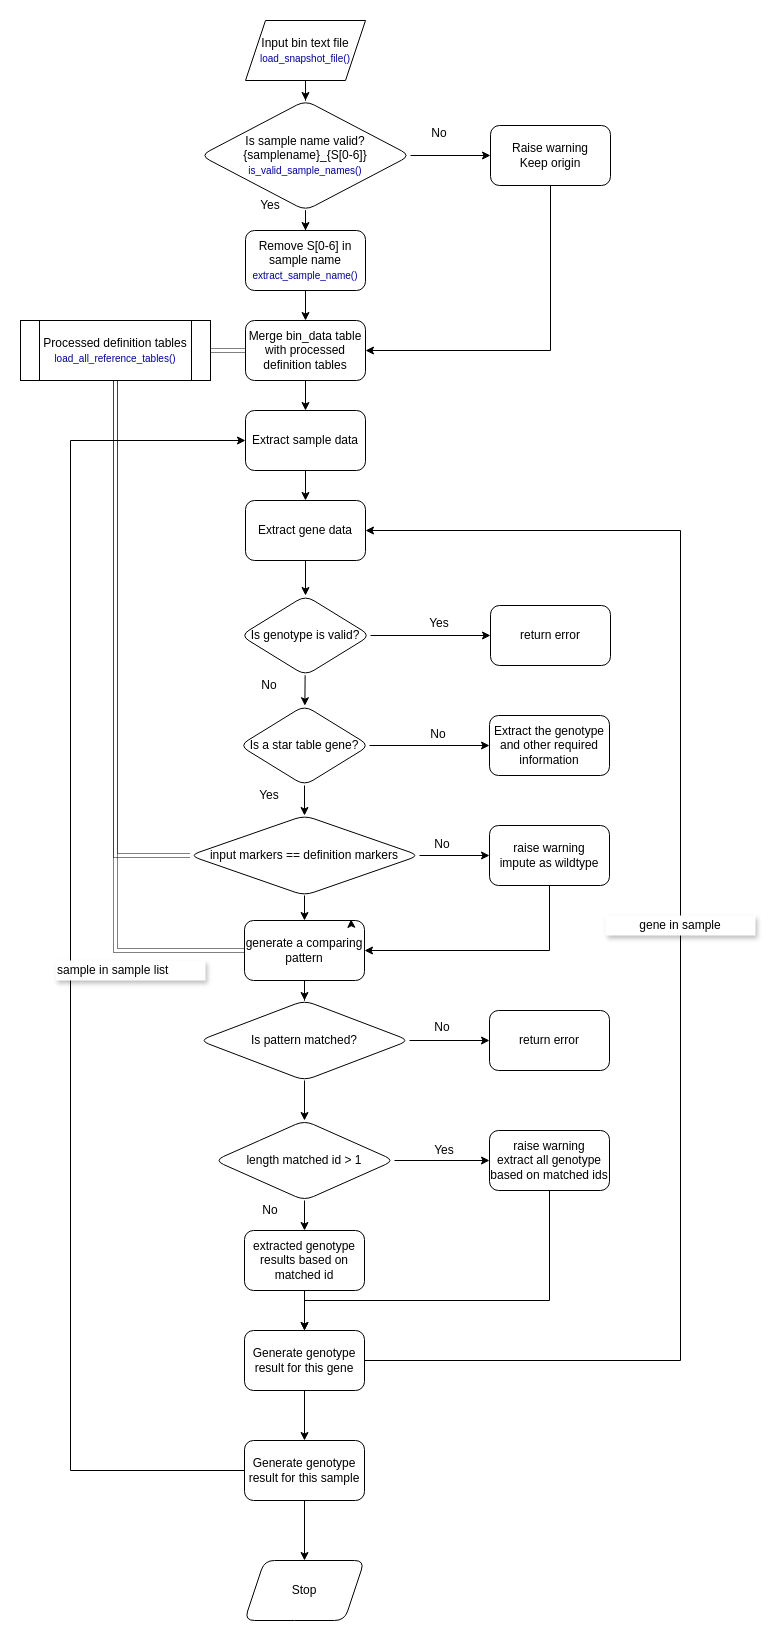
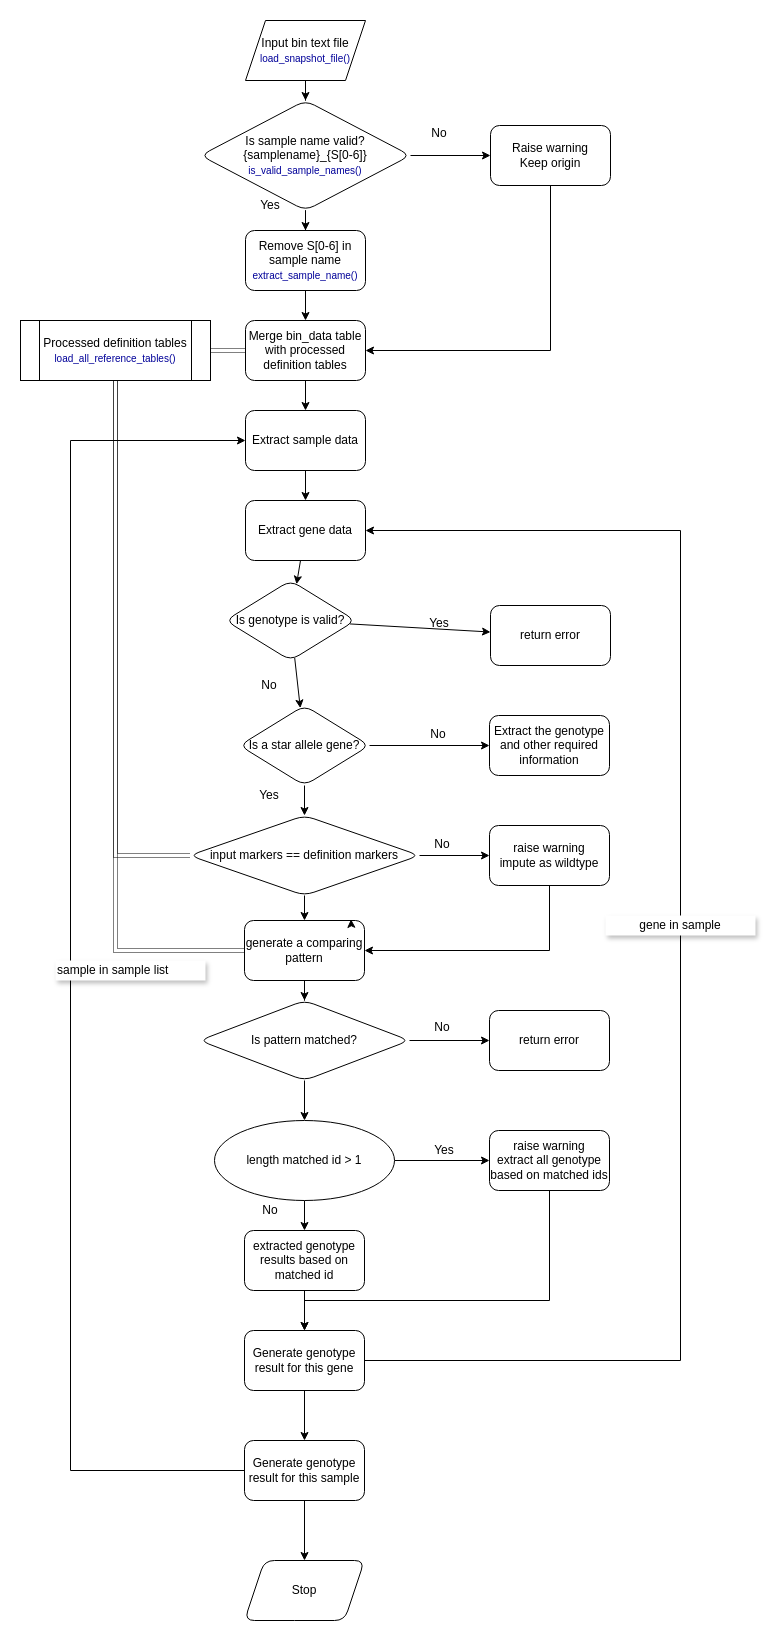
(306, 636) -> (291, 621)
(305, 746) -> (305, 746)
(305, 1161) -> (305, 1161)
